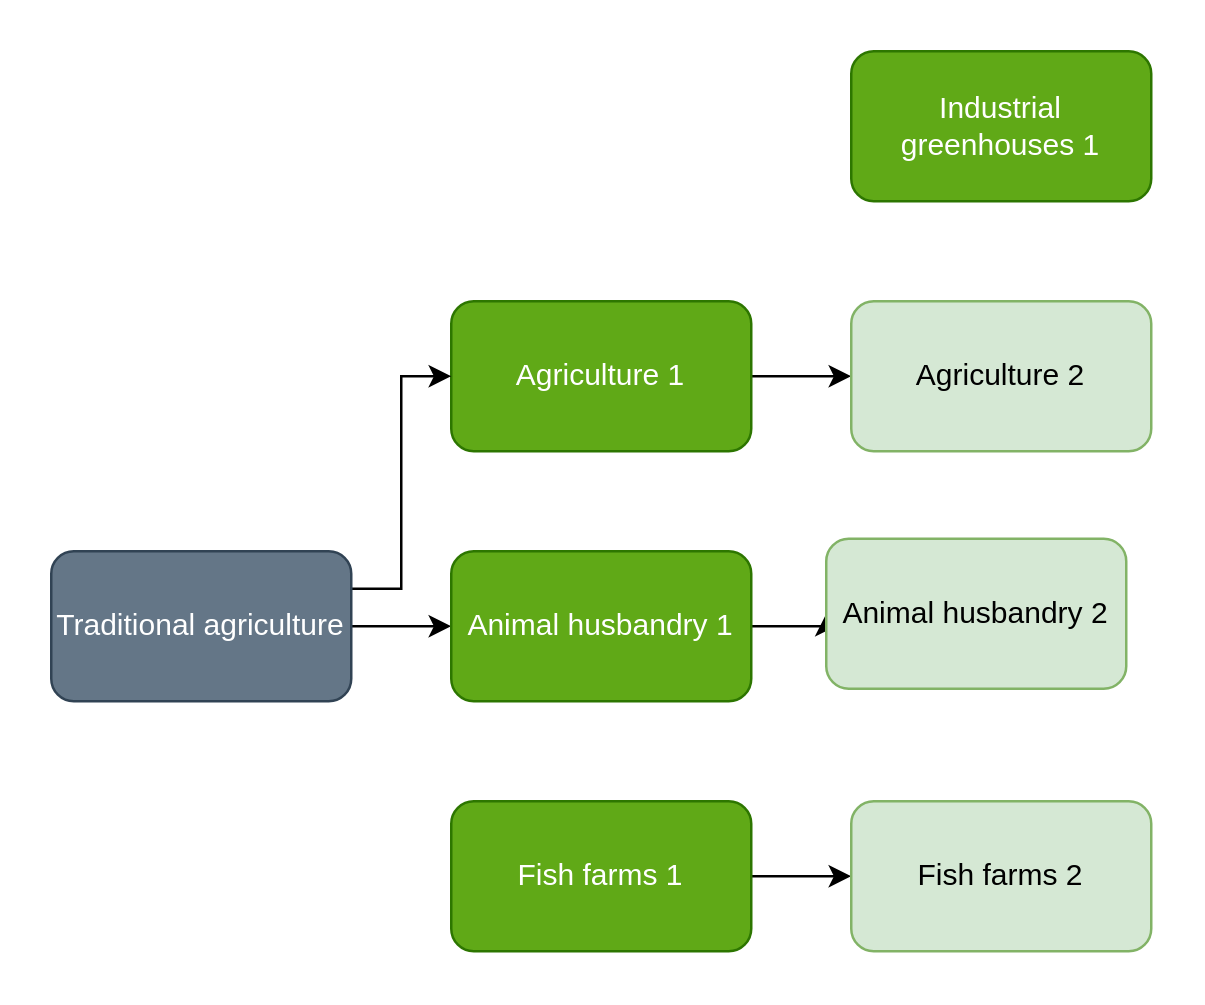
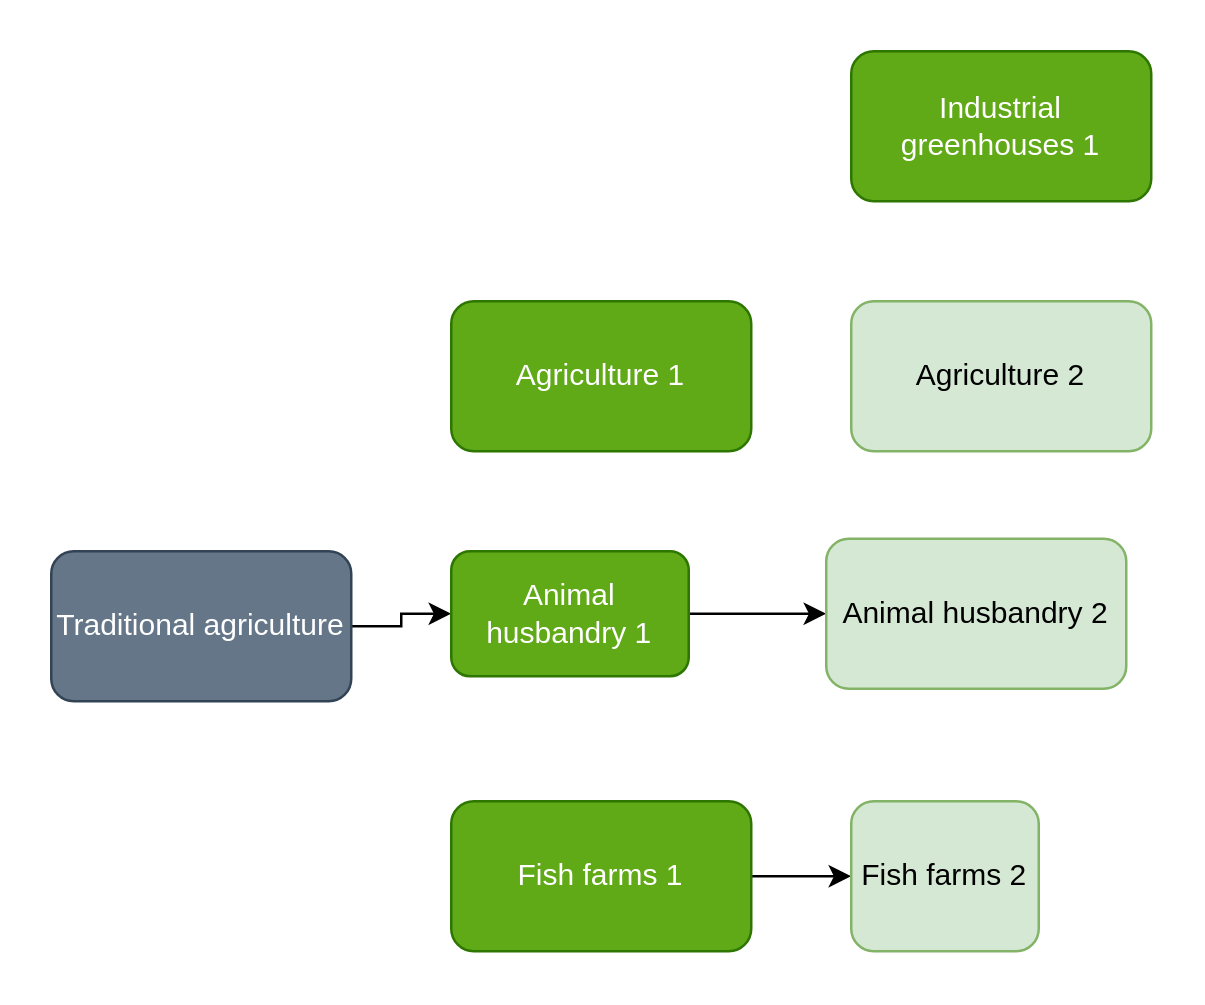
(793, 376) -> none
(401, 491) -> none
(601, 626) -> (570, 614)
(1001, 876) -> (945, 876)
